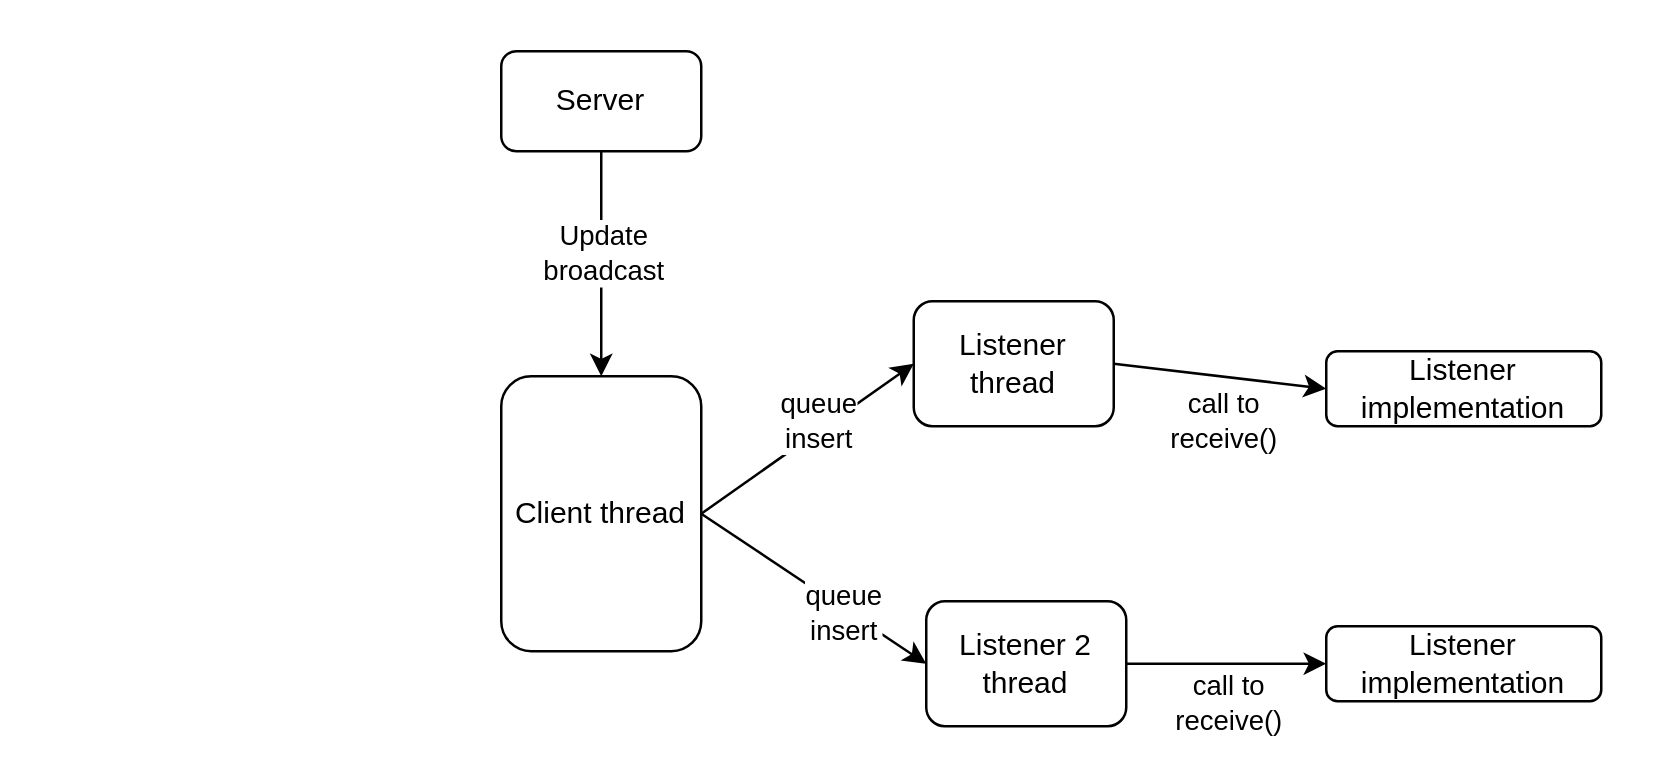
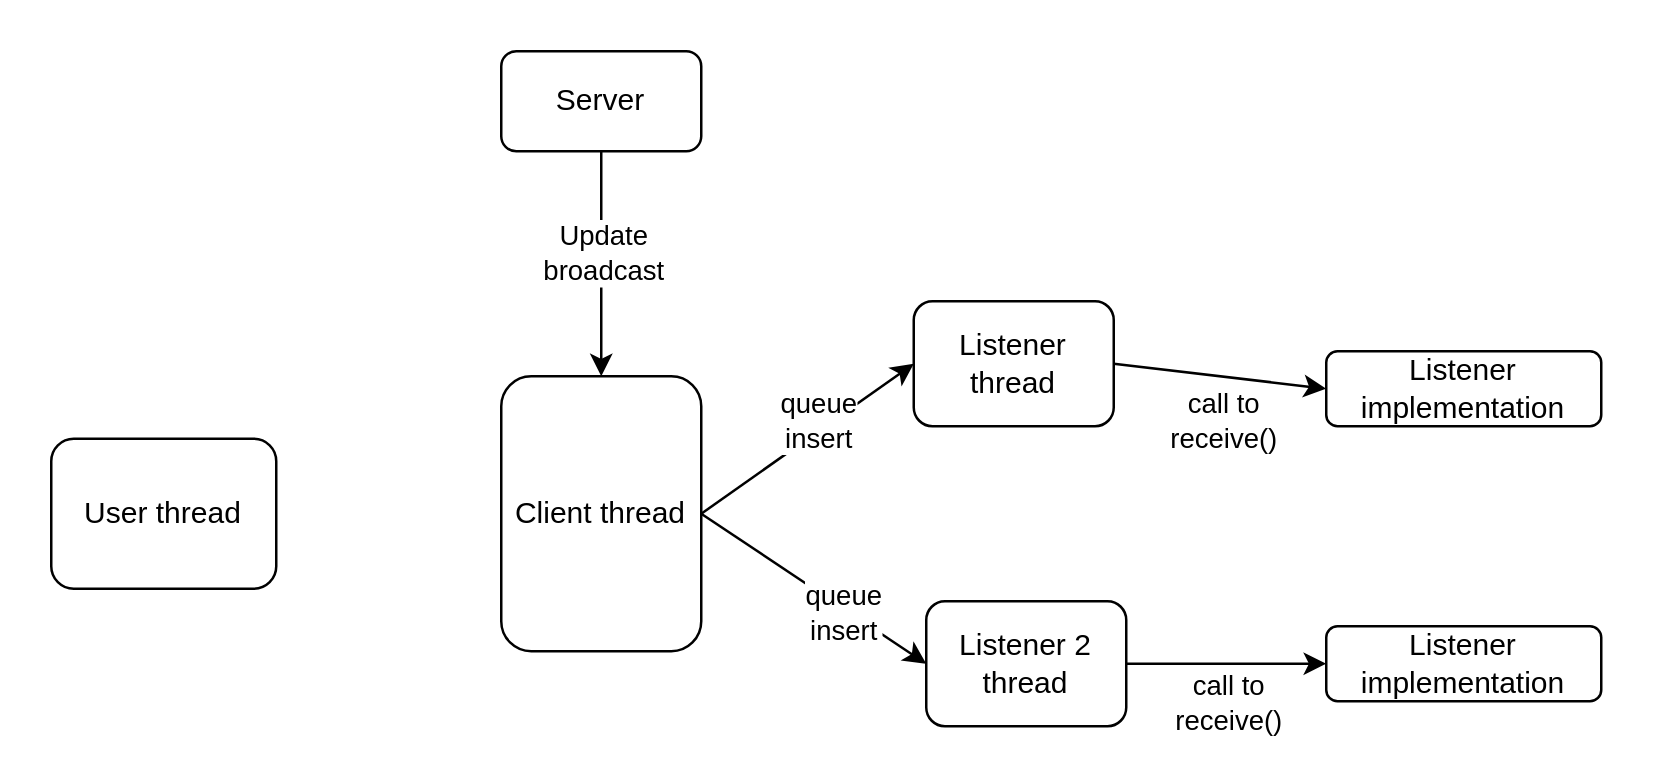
none -> (164, 514)
